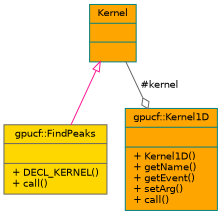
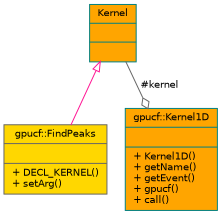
(30, 184) -> (37, 184)
(158, 189) -> (156, 189)
